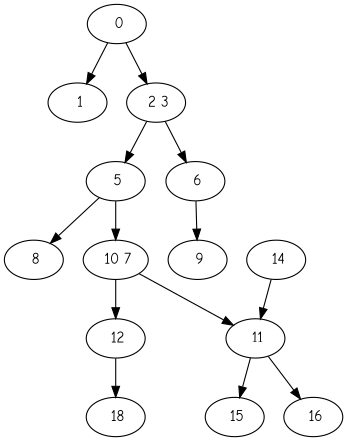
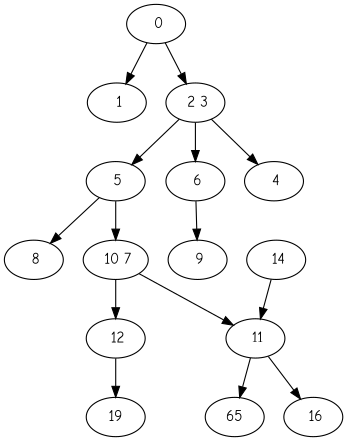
none -> (274, 181)
(116, 417) -> (116, 417)
(235, 417) -> (235, 417)
